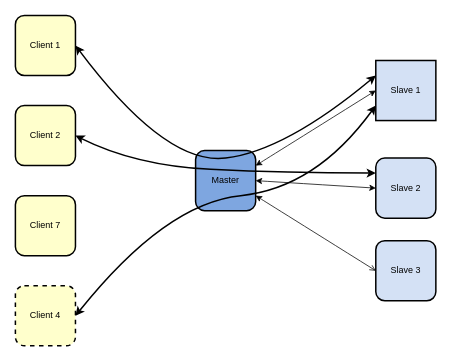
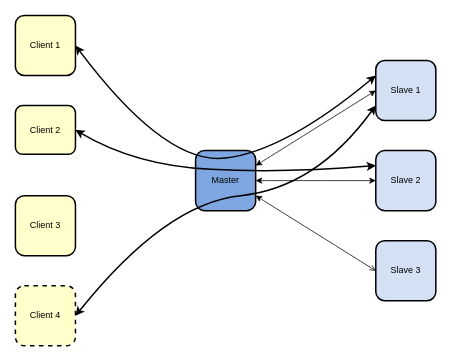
(405, 90) -> (405, 90)
(45, 135) -> (45, 130)
(405, 188) -> (405, 180)
(45, 225) -> (45, 225)
